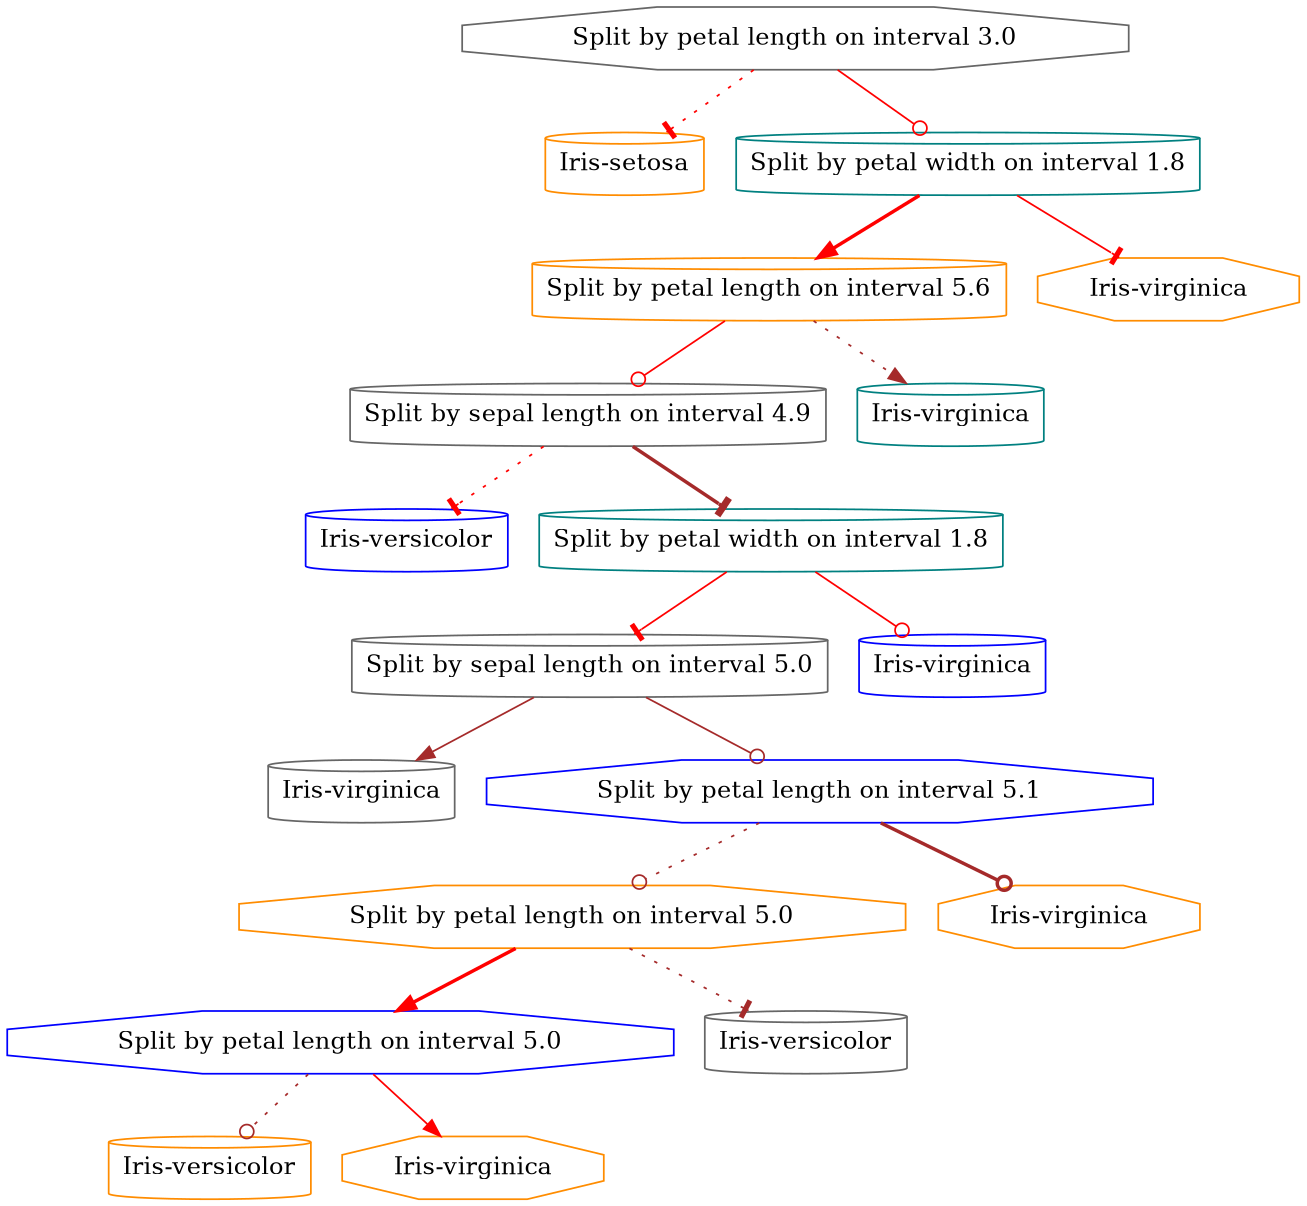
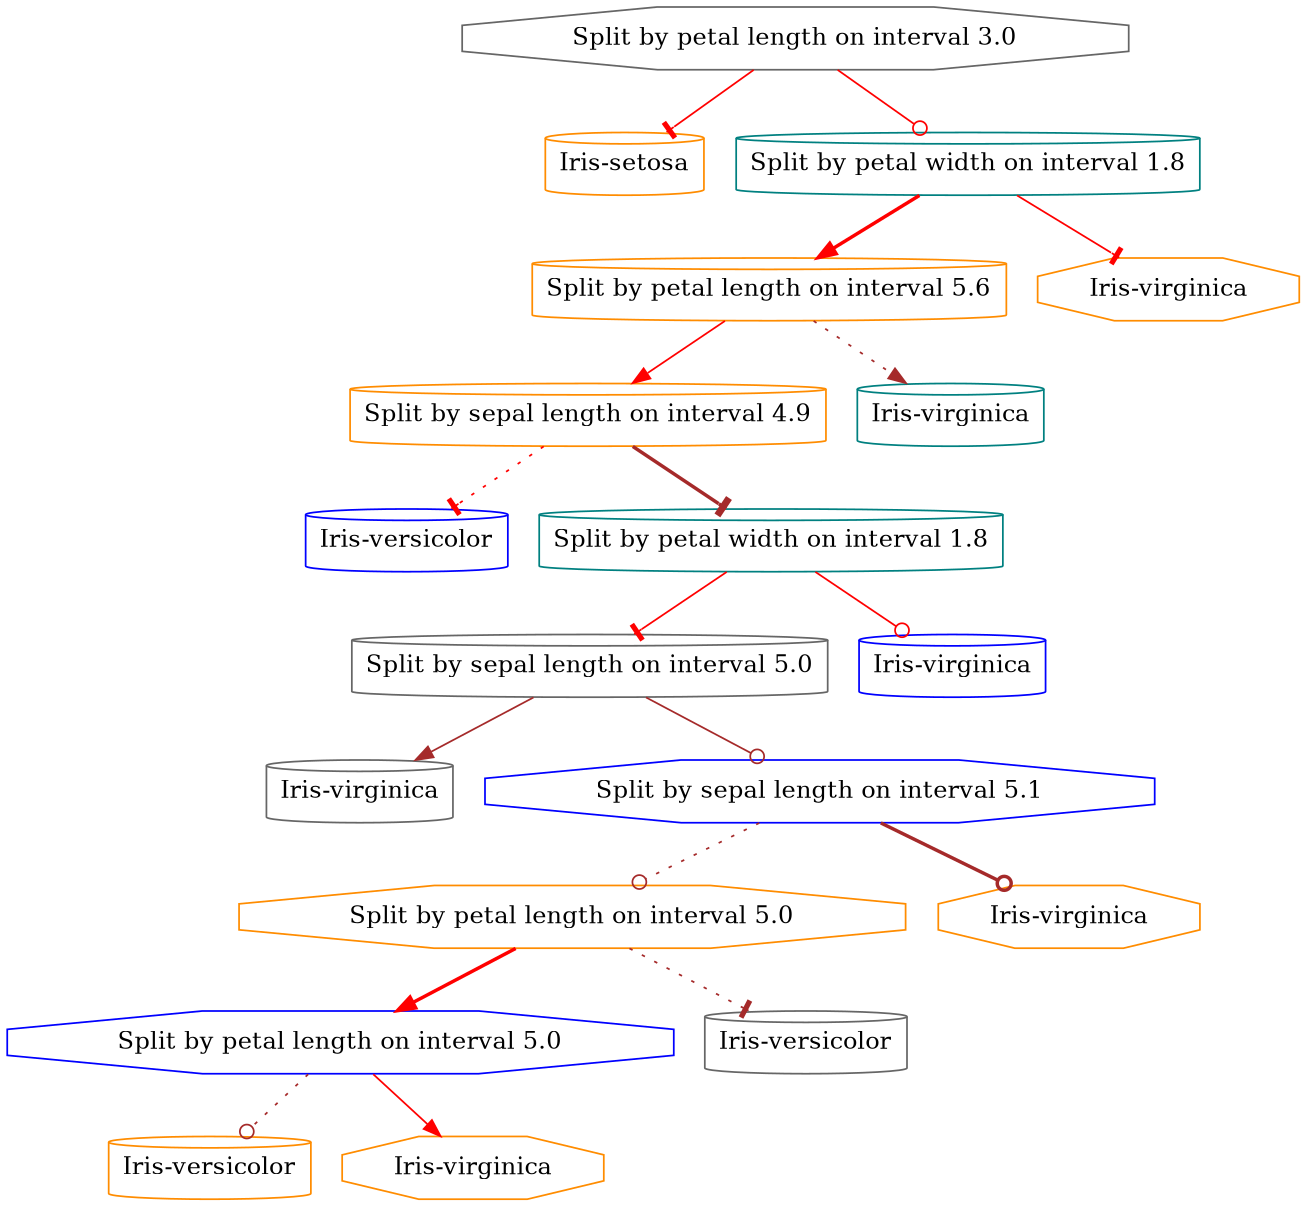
(714, 98) -> (714, 98)
(685, 348) -> (686, 347)
(588, 415) -> (588, 415)
(820, 791) -> (820, 791)
